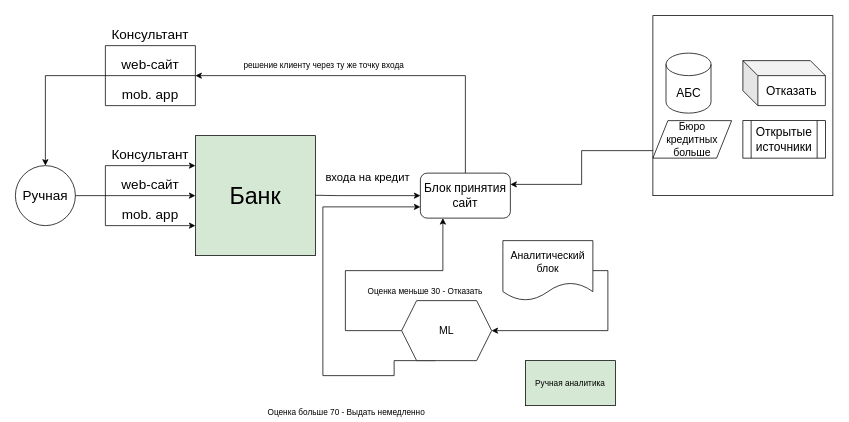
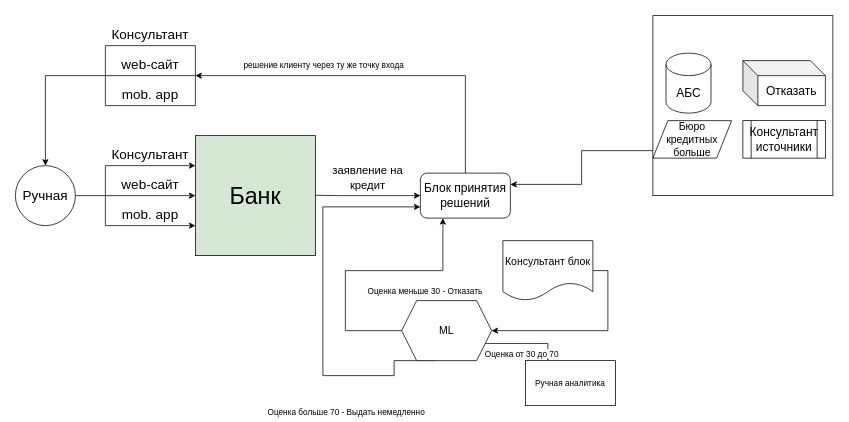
(784, 139) -> (784, 139)
(368, 177) -> (368, 177)
(465, 195) -> (465, 195)
(548, 261) -> (548, 261)
none -> (523, 343)
(570, 383) -> (570, 383)
